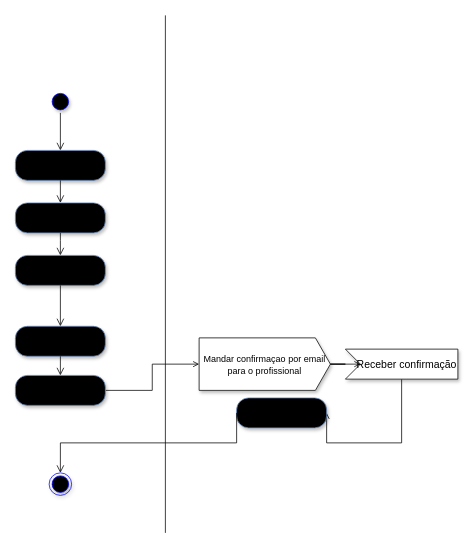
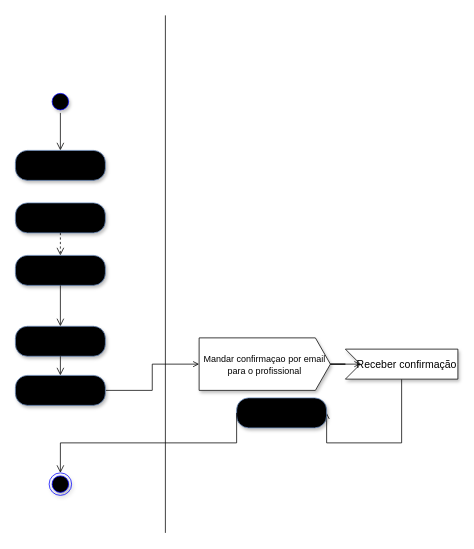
(60, 191) -> none
(60, 242) -> (60, 242)
